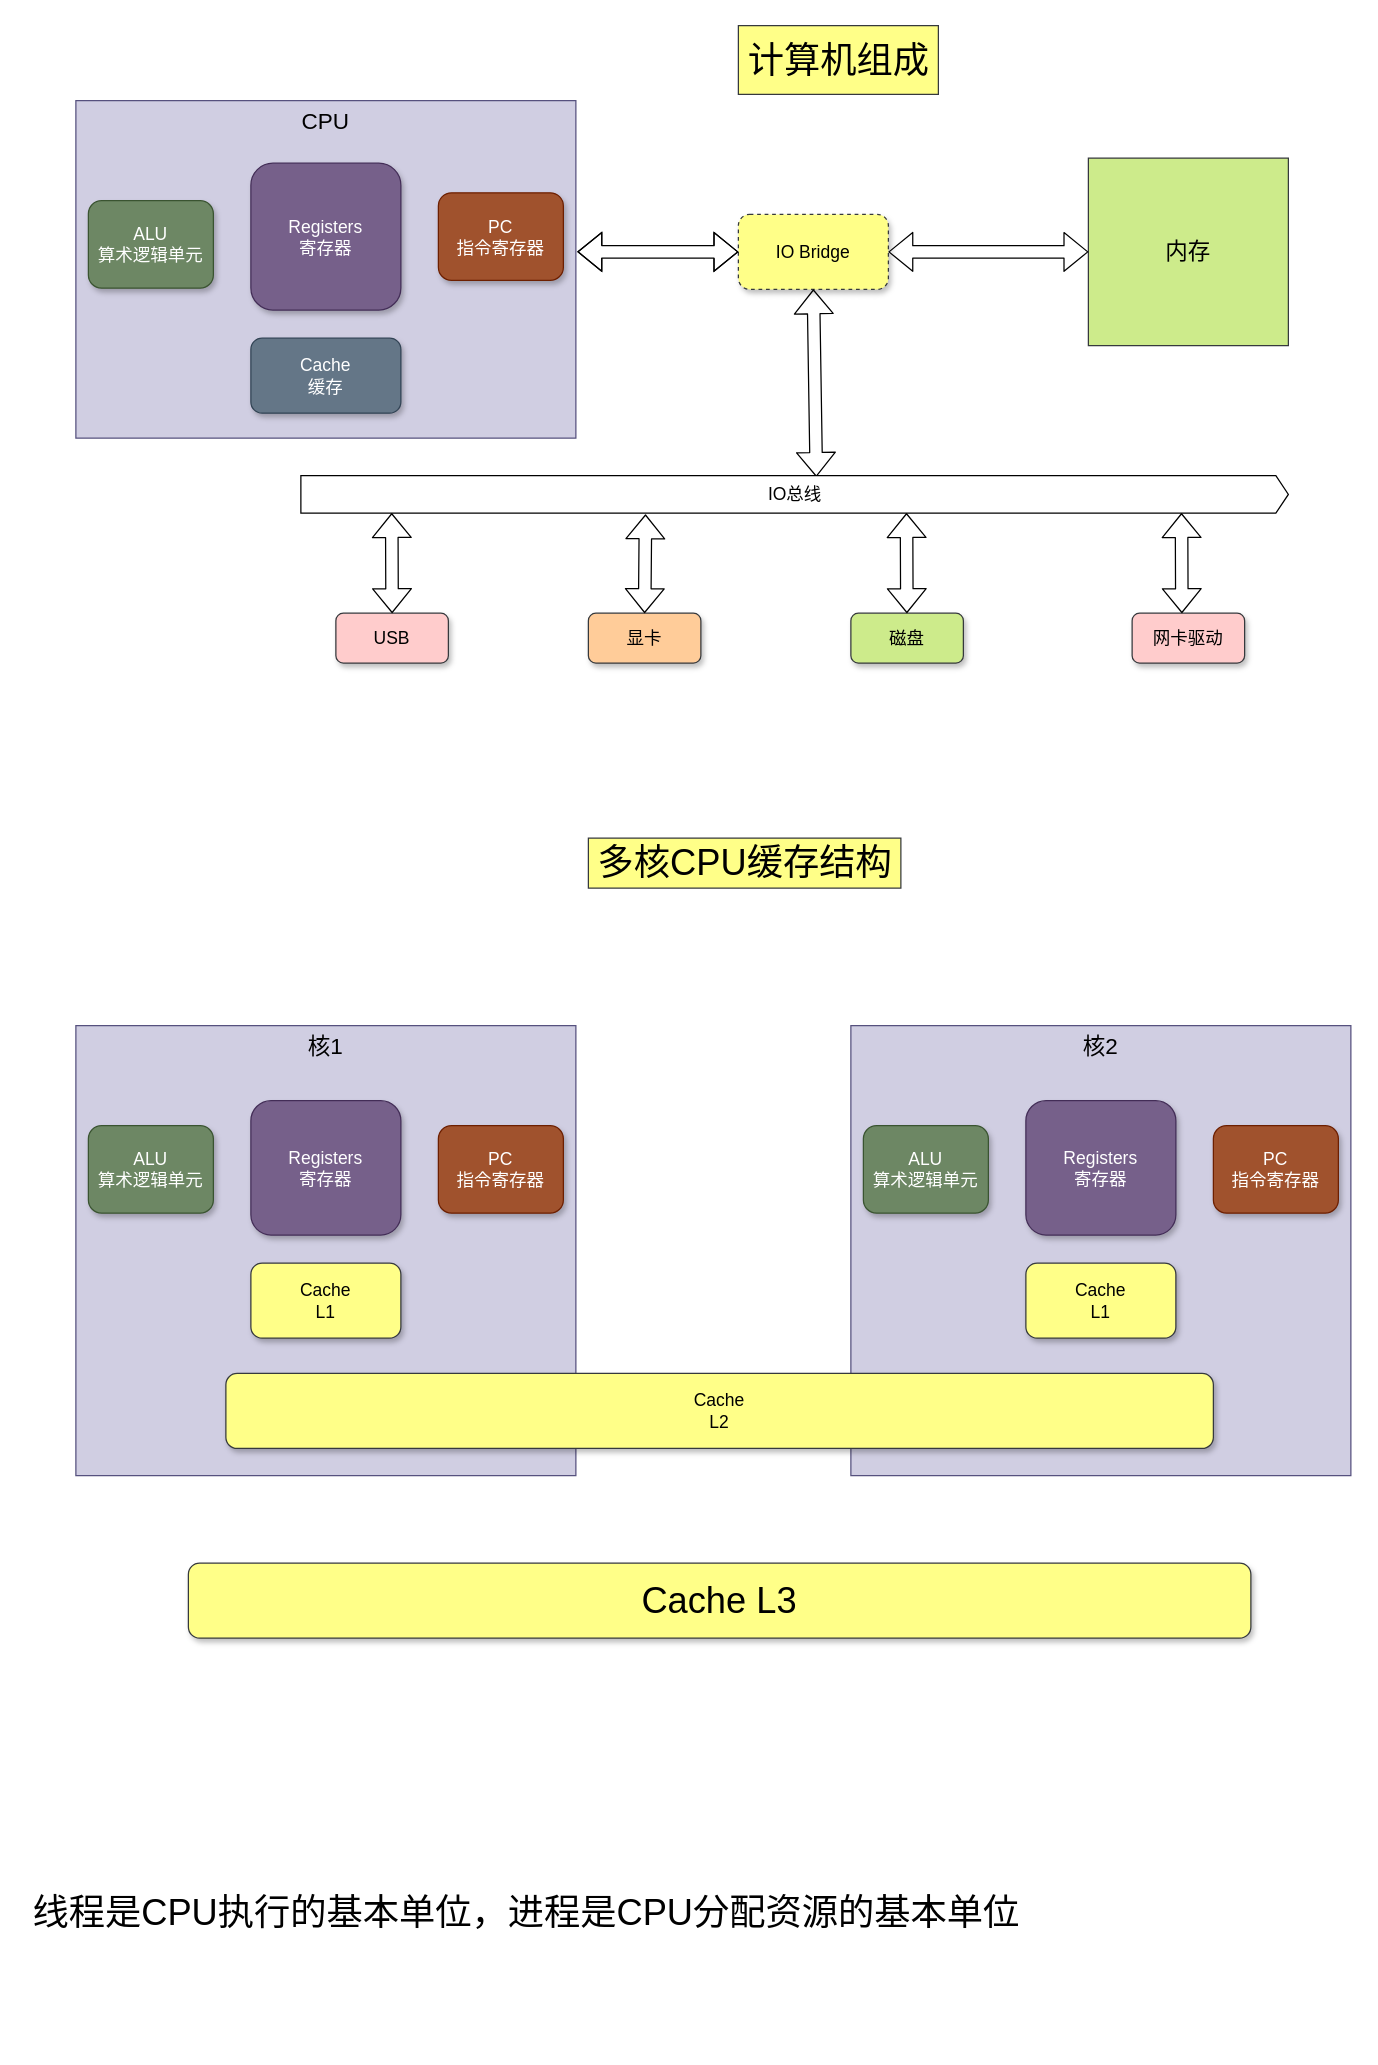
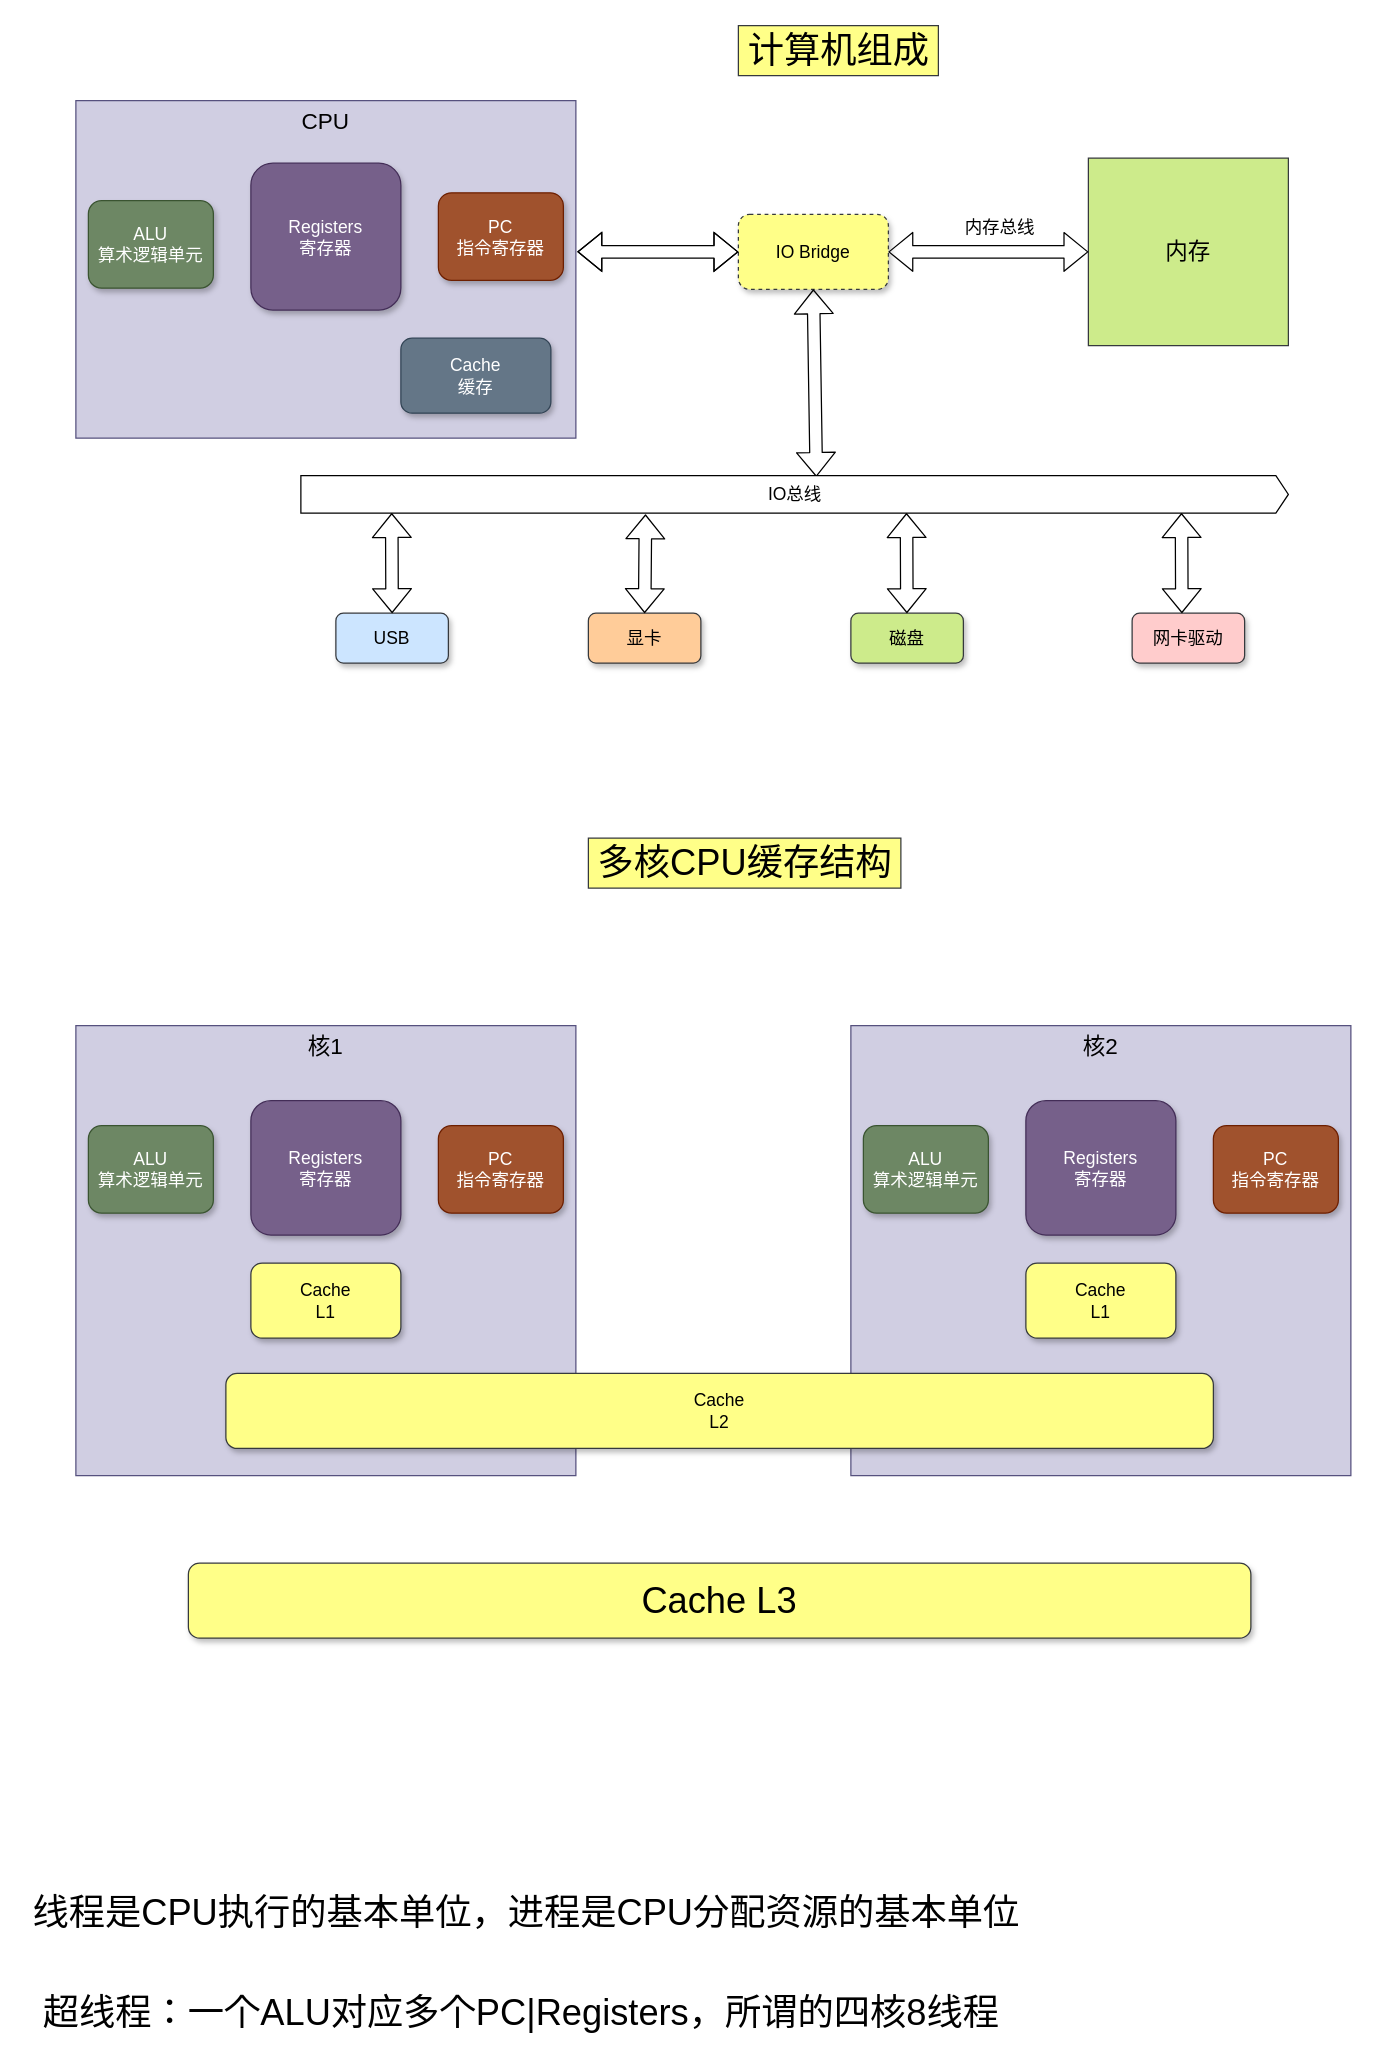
(838, 60) -> (838, 51)
none -> (999, 227)
(326, 376) -> (476, 376)
(392, 638) -> (392, 638)
none -> (521, 2013)
